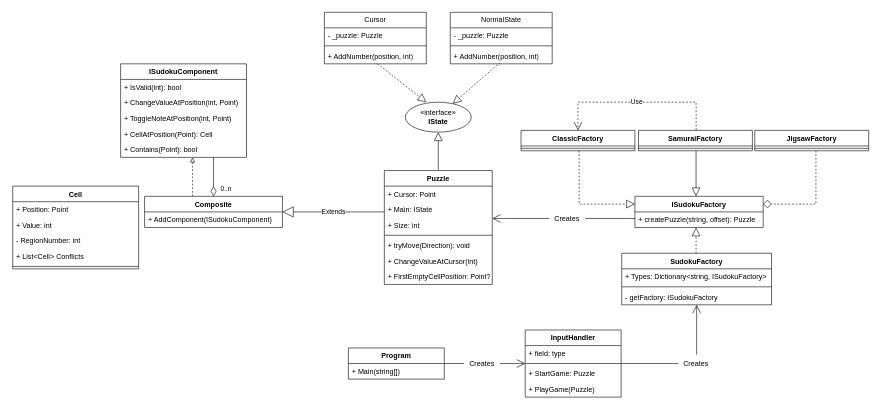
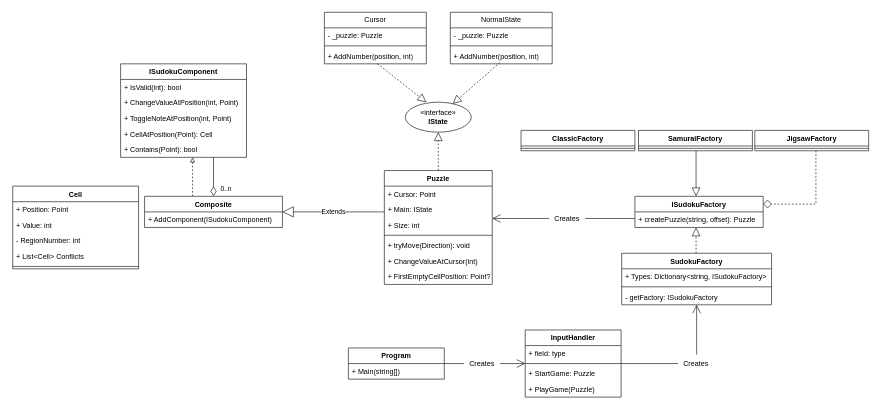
(650, 102) -> none
(438, 155) -> (438, 155)
(579, 201) -> none
